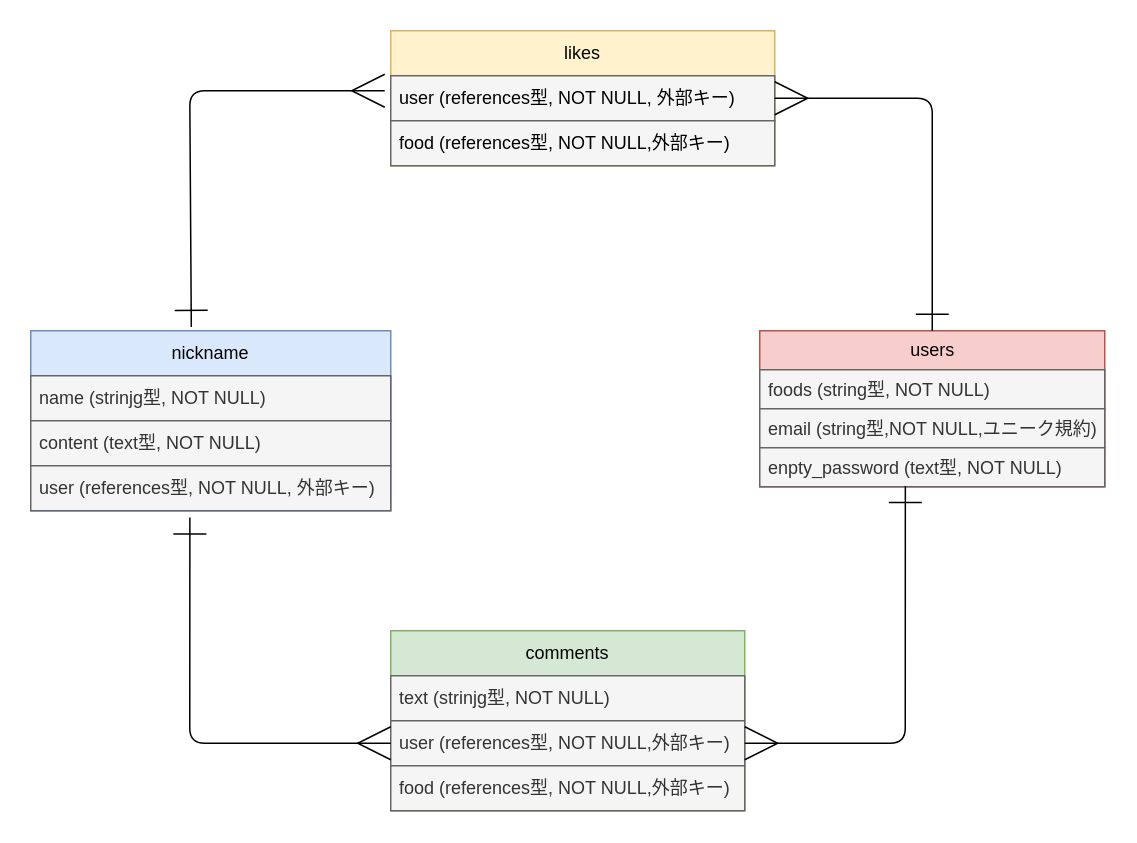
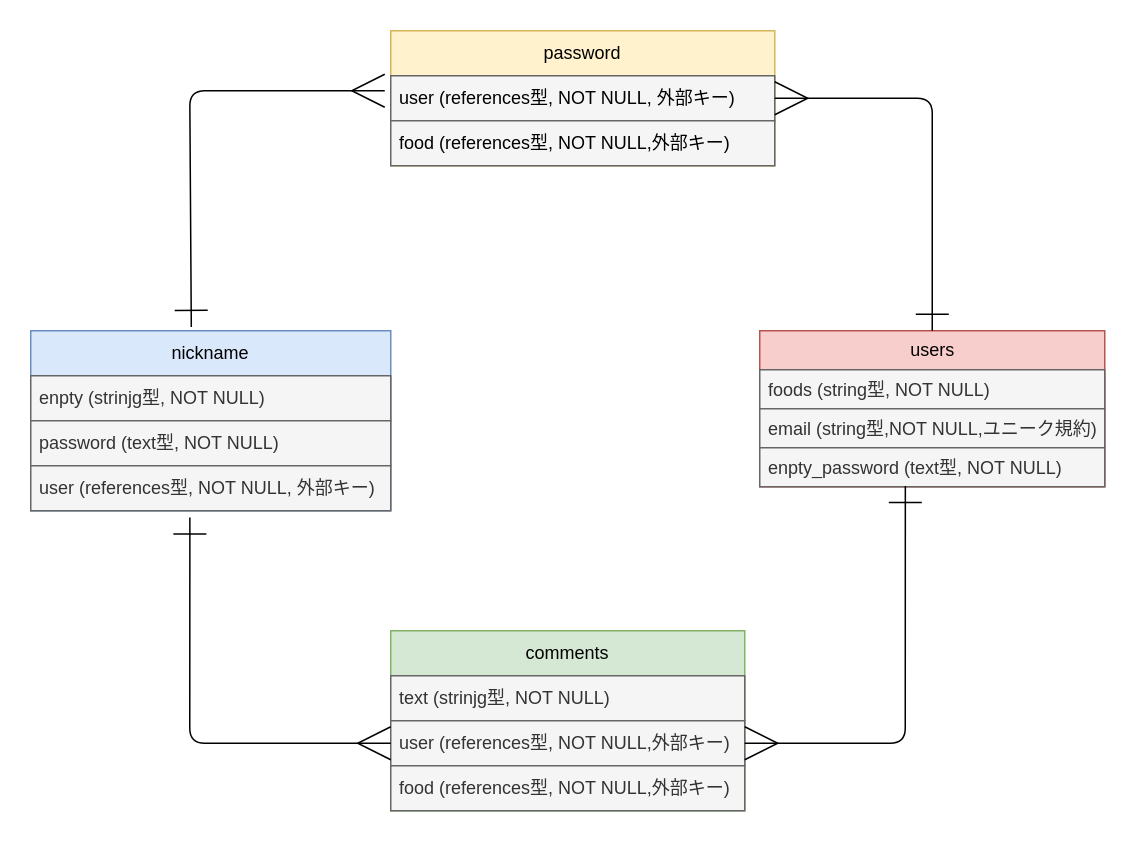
(583, 53) -> (583, 53)
(158, 398) -> (163, 398)
(160, 443) -> (165, 443)
